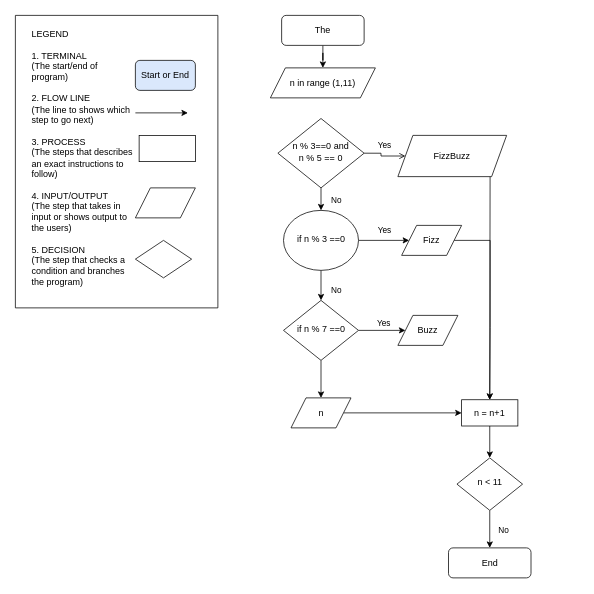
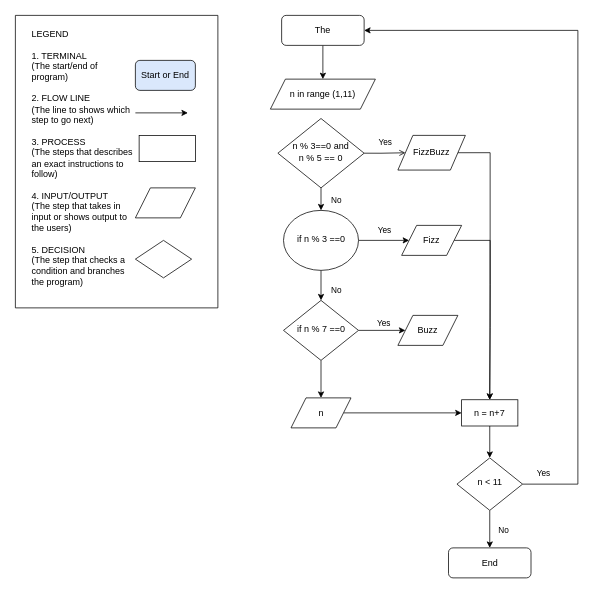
none -> (474, 30)
(323, 83) -> (323, 94)
(452, 156) -> (432, 153)
(490, 413) -> (490, 413)
